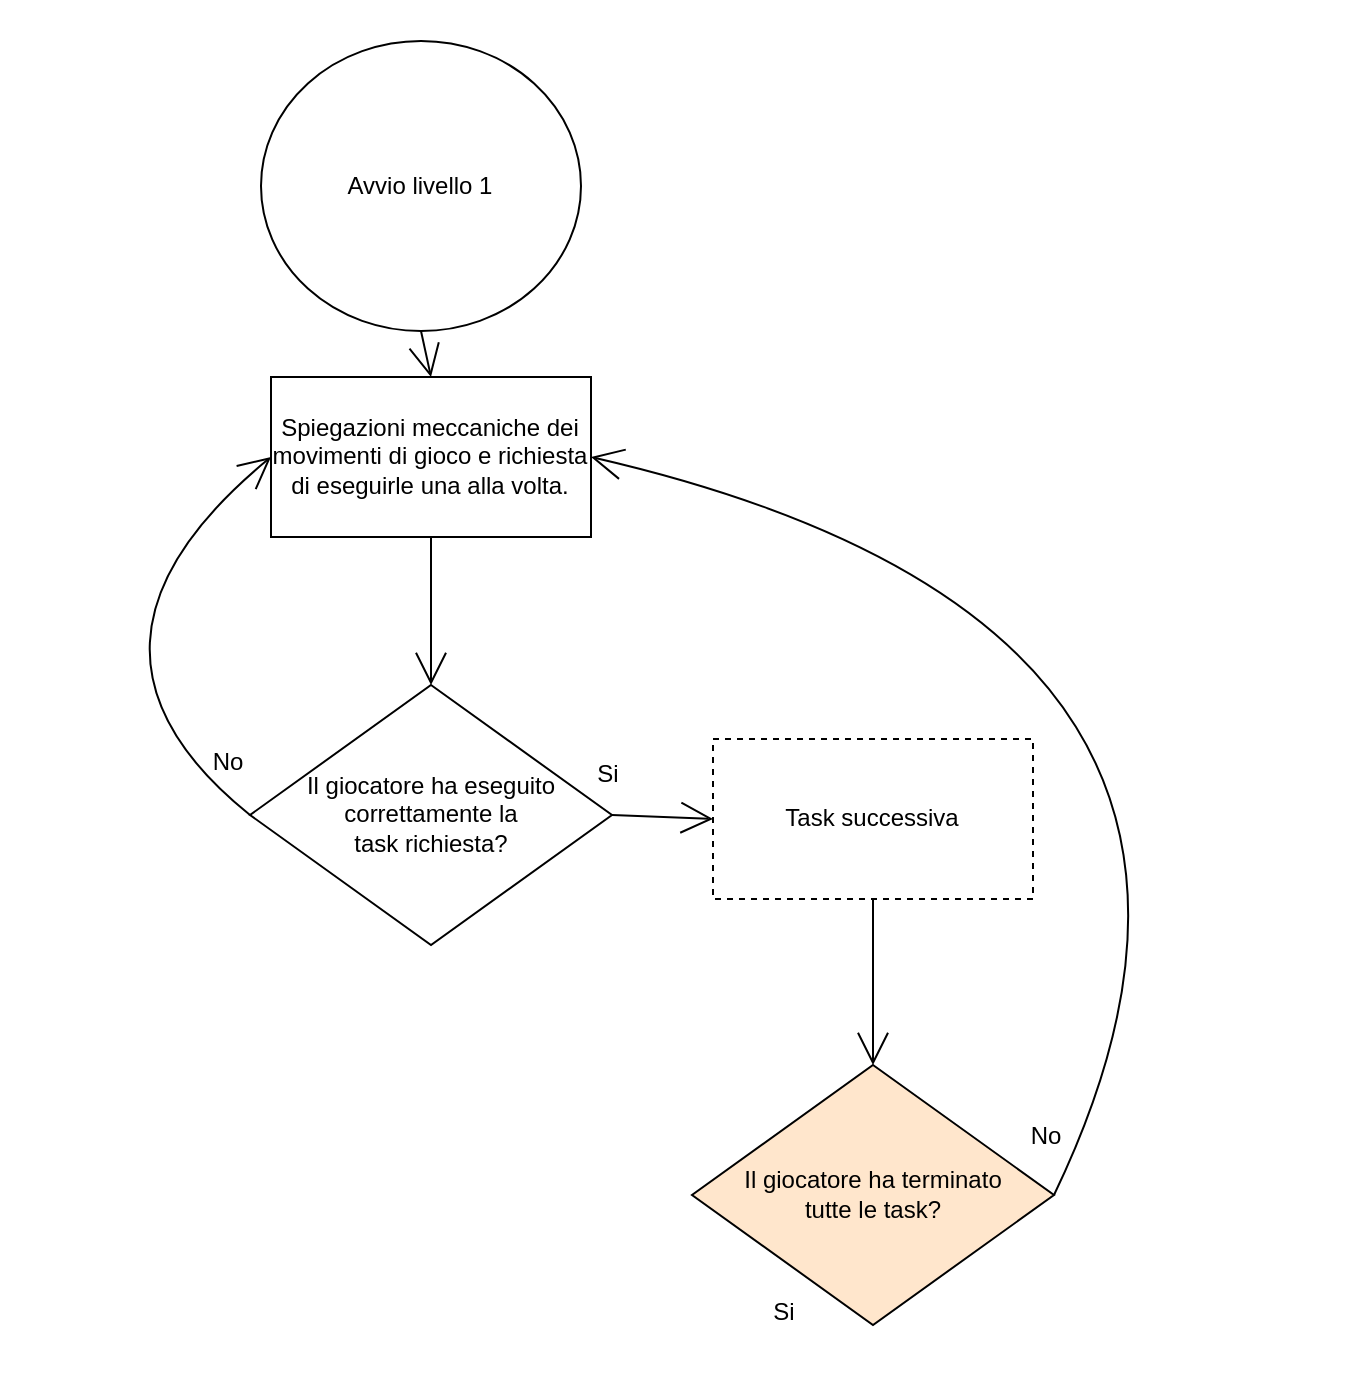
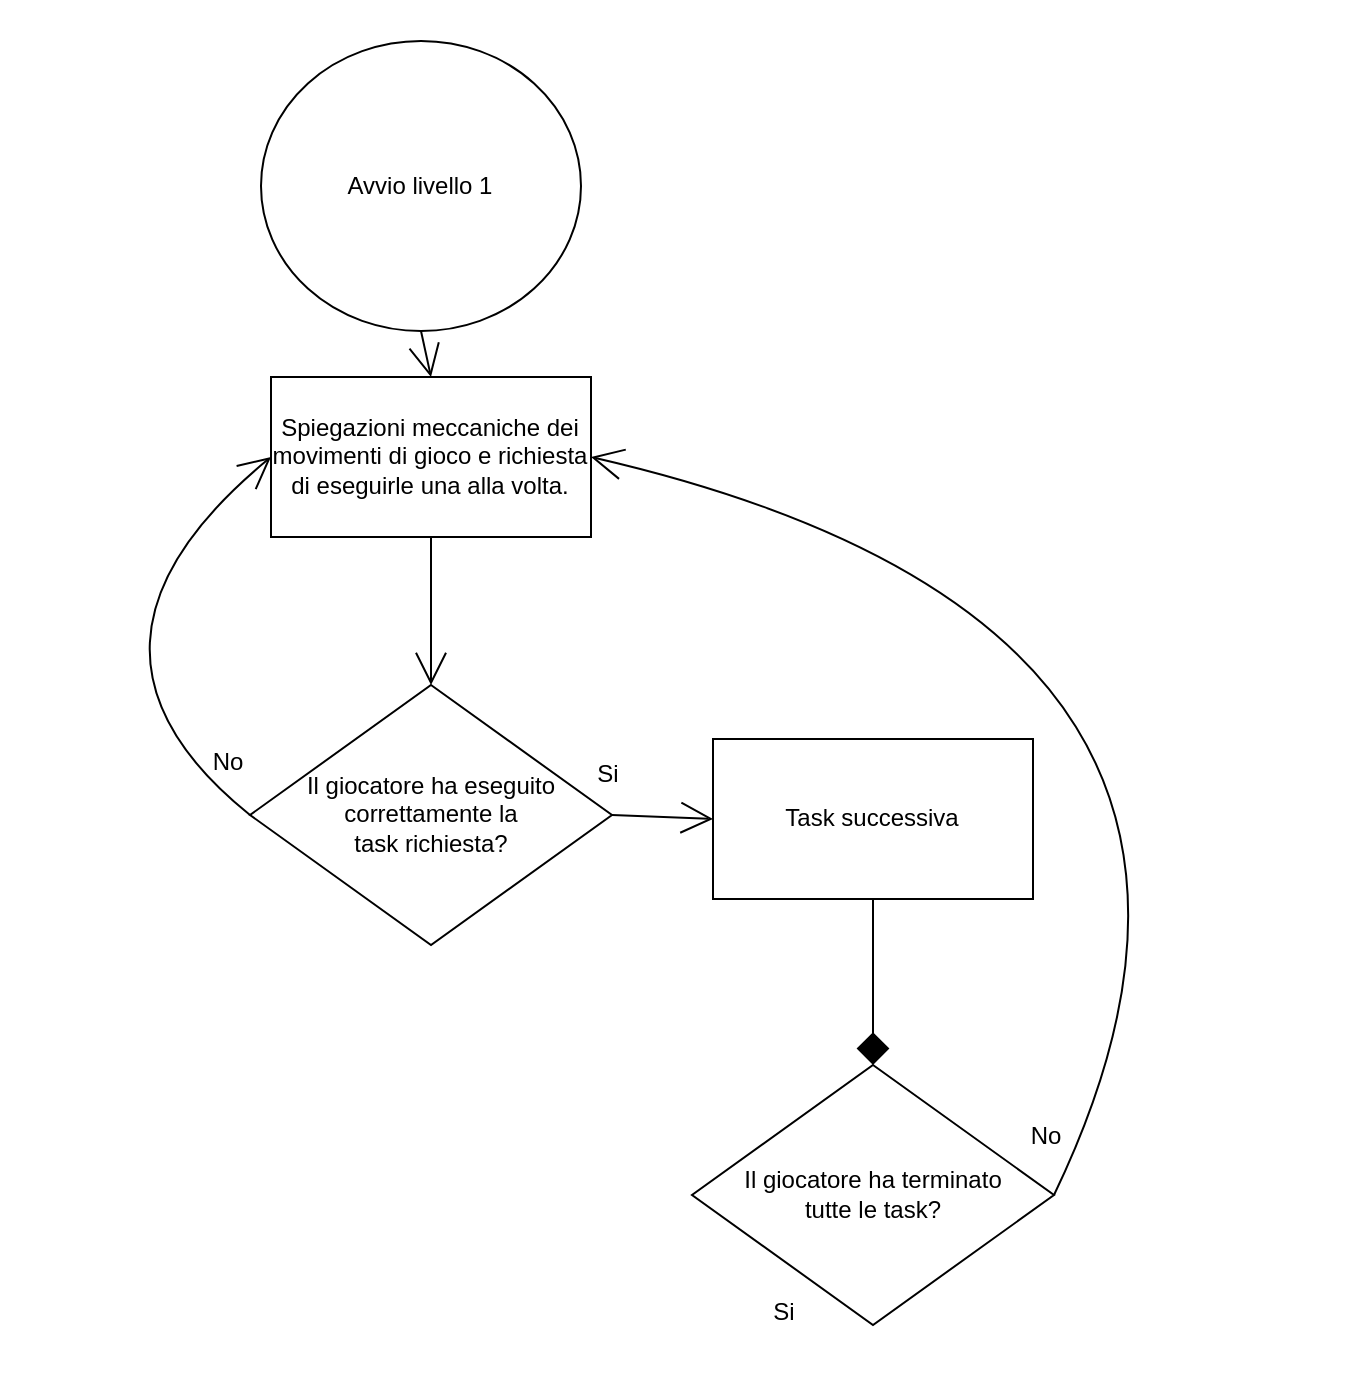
(873, 819) -> (873, 819)
(873, 1046) -> (873, 1033)
(873, 1195) -> (873, 1195)
